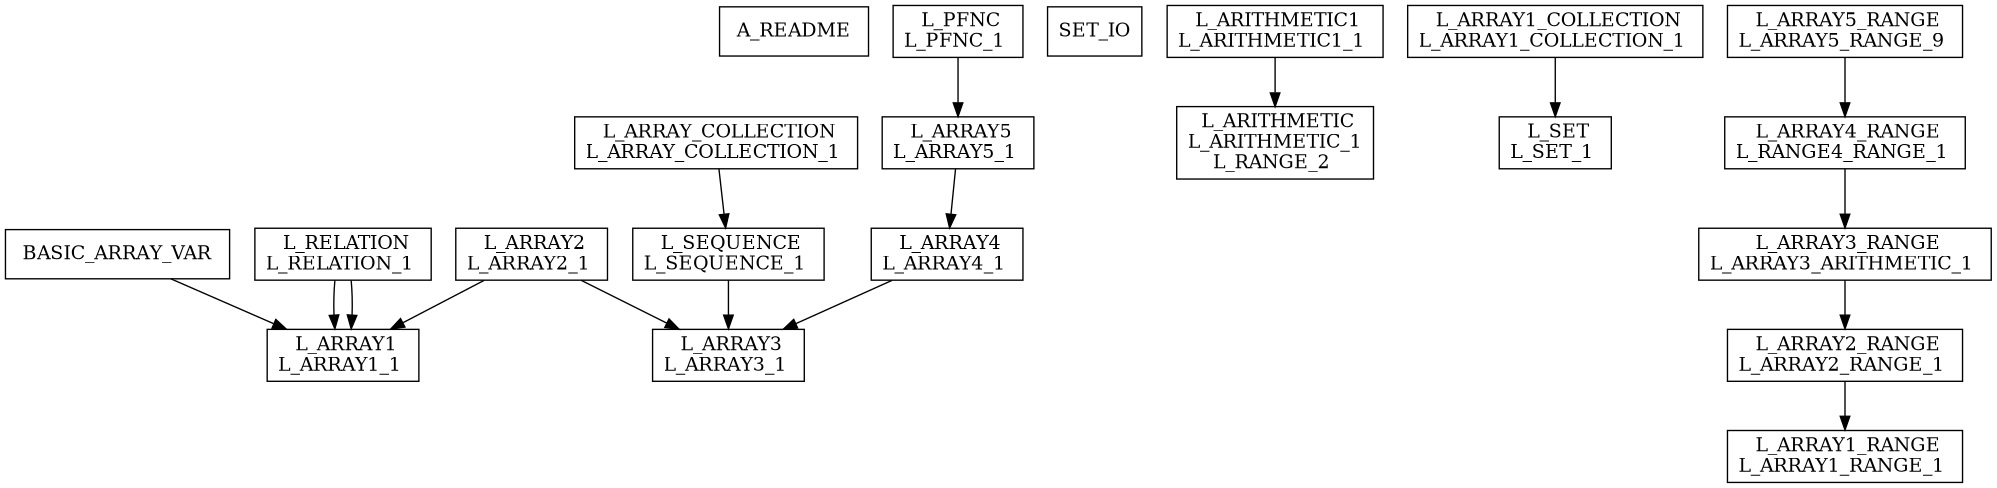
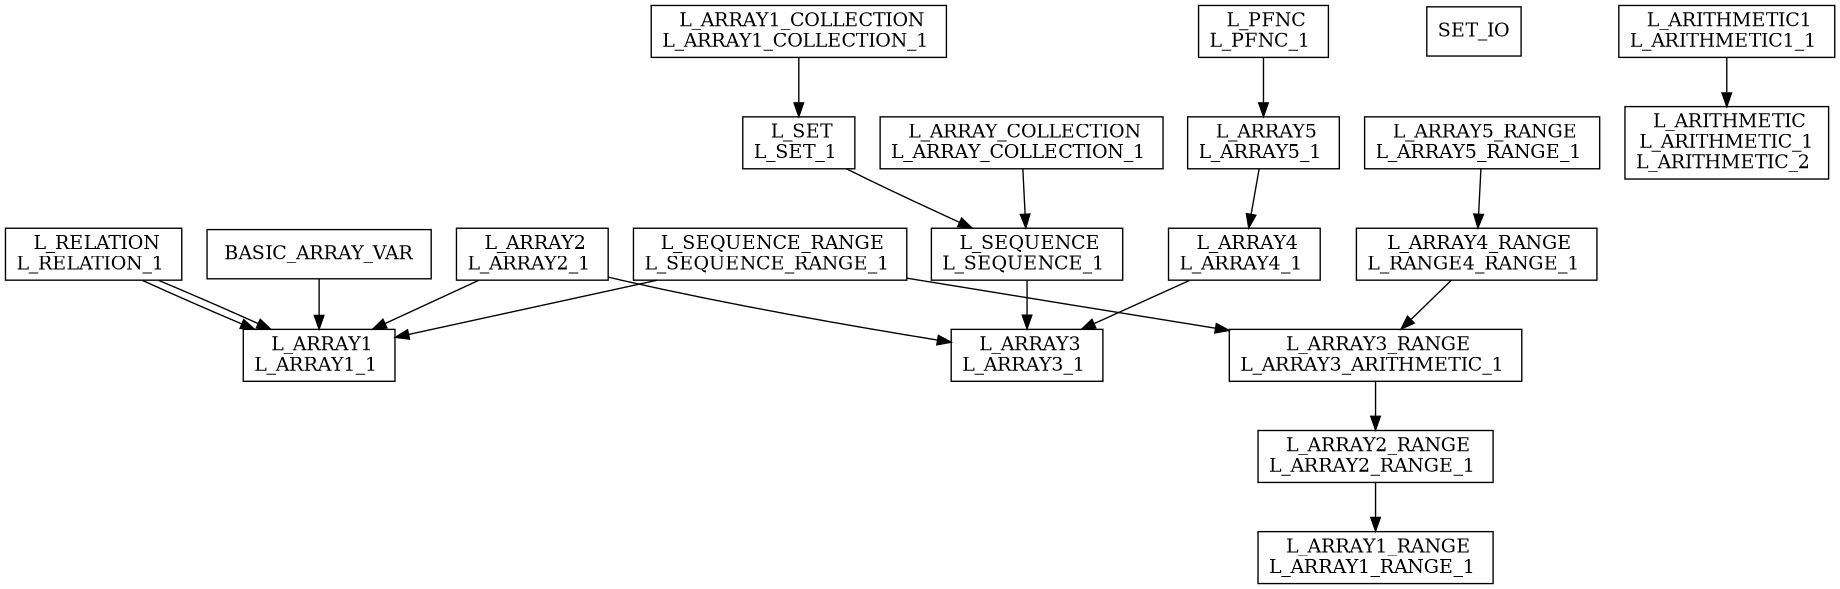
(794, 31) -> none
(1845, 31) -> (1482, 143)
(1275, 143) -> (1727, 143)
none -> (903, 196)
none -> (770, 254)
